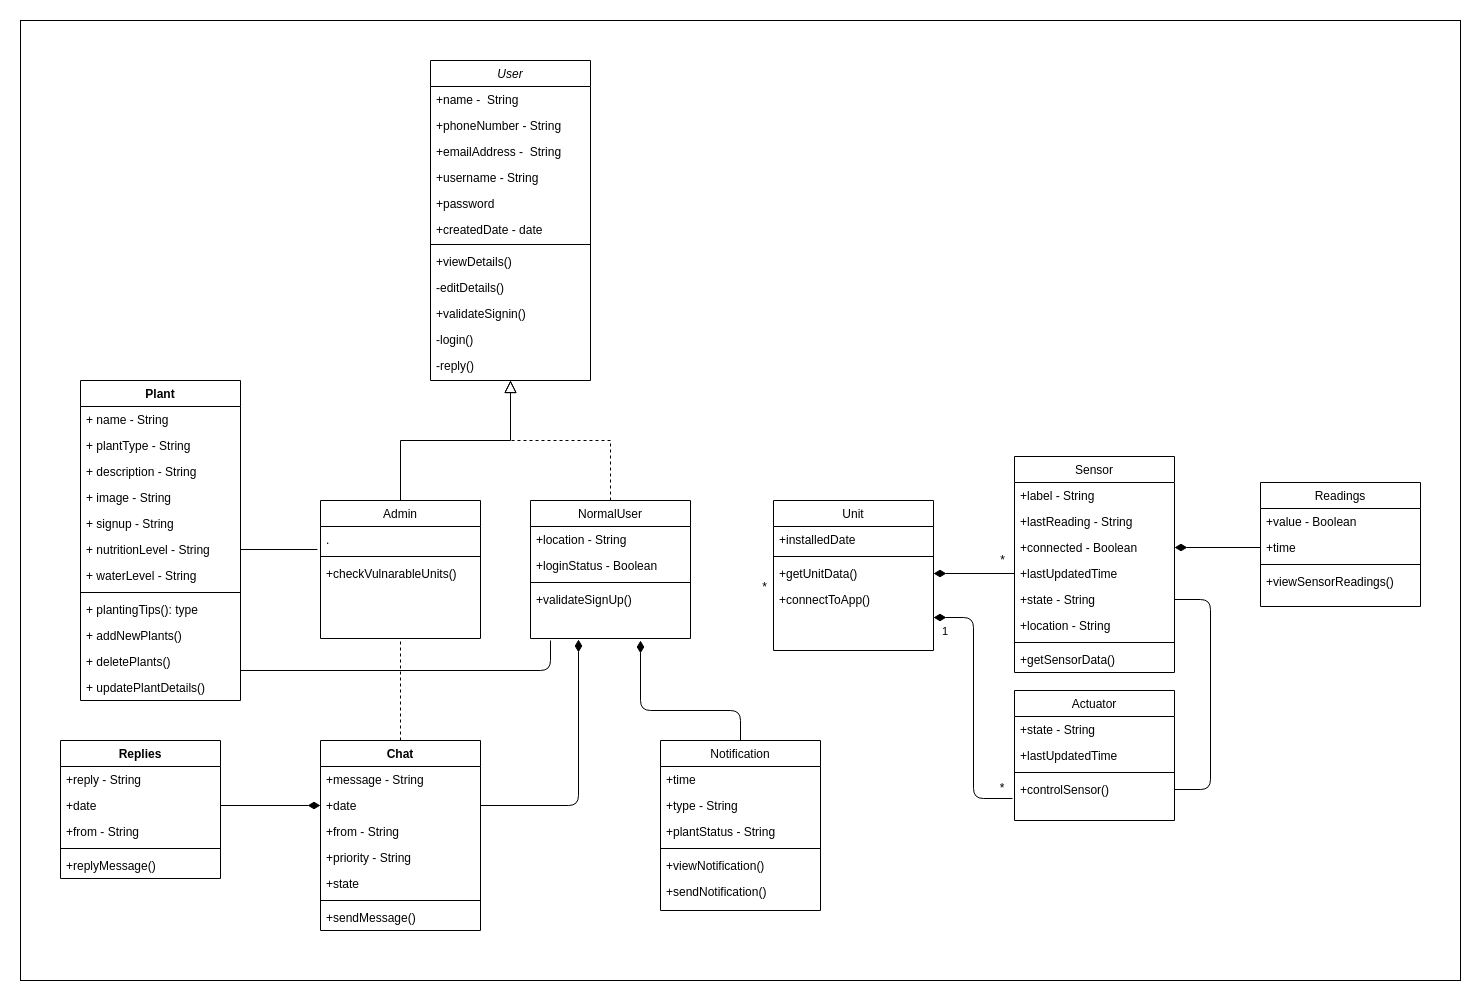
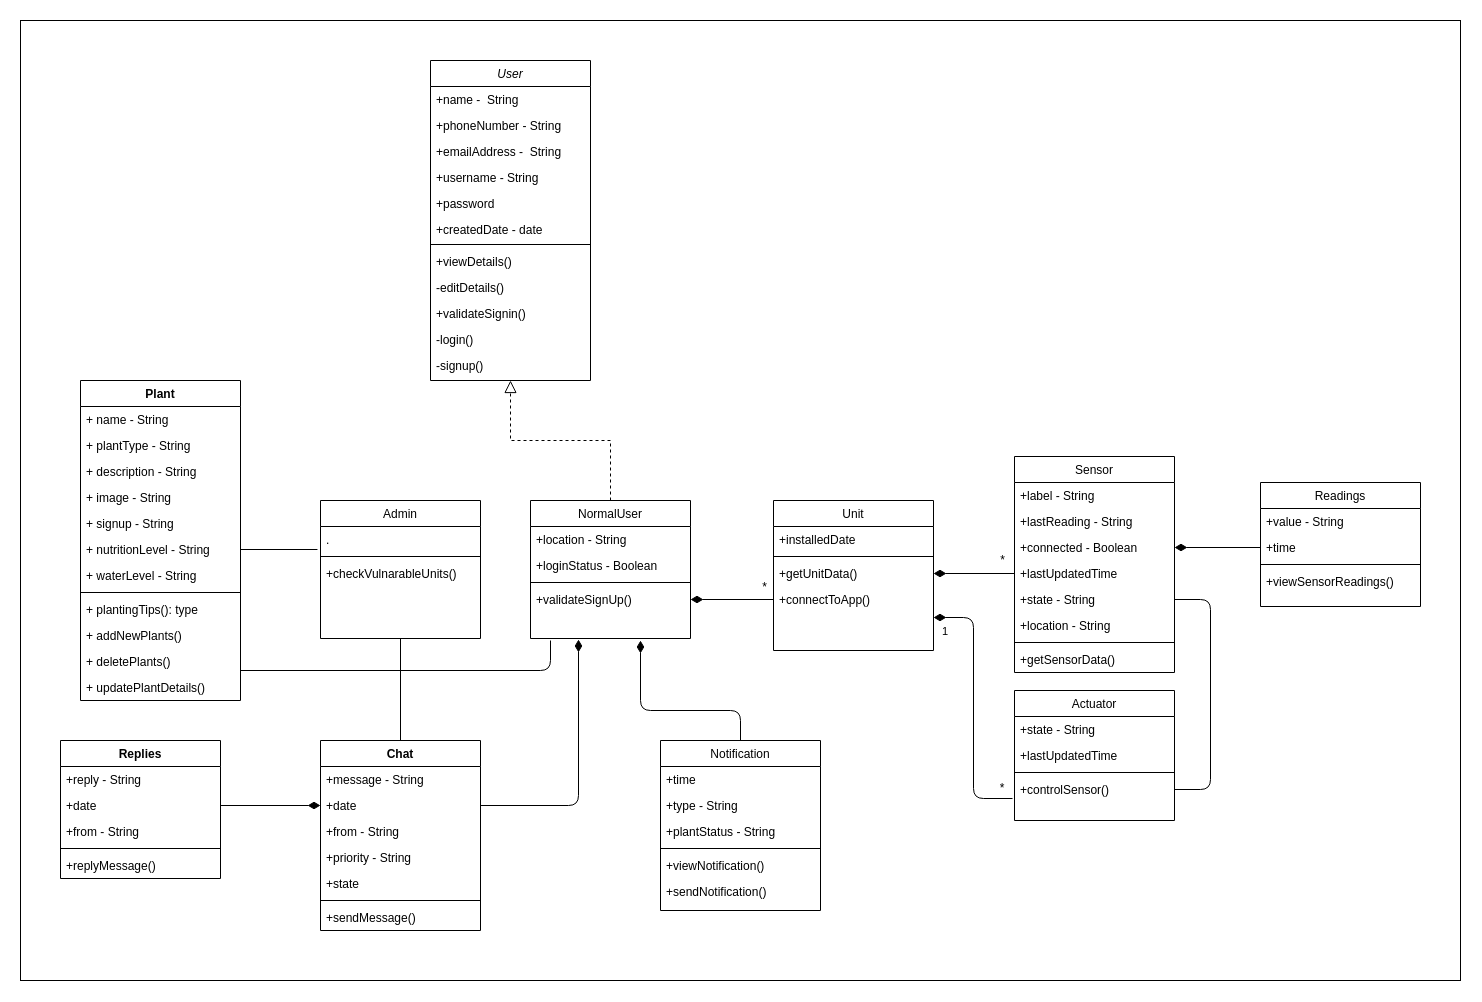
(461, 366) -> (465, 366)
(425, 441) -> none
(1314, 522) -> (1310, 522)
none -> (737, 600)
(401, 690) -> (401, 690)
